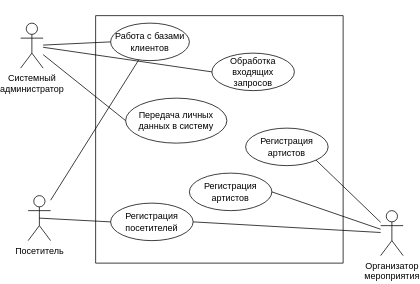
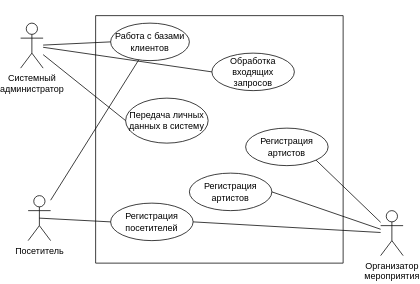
(176, 120) -> (167, 120)
